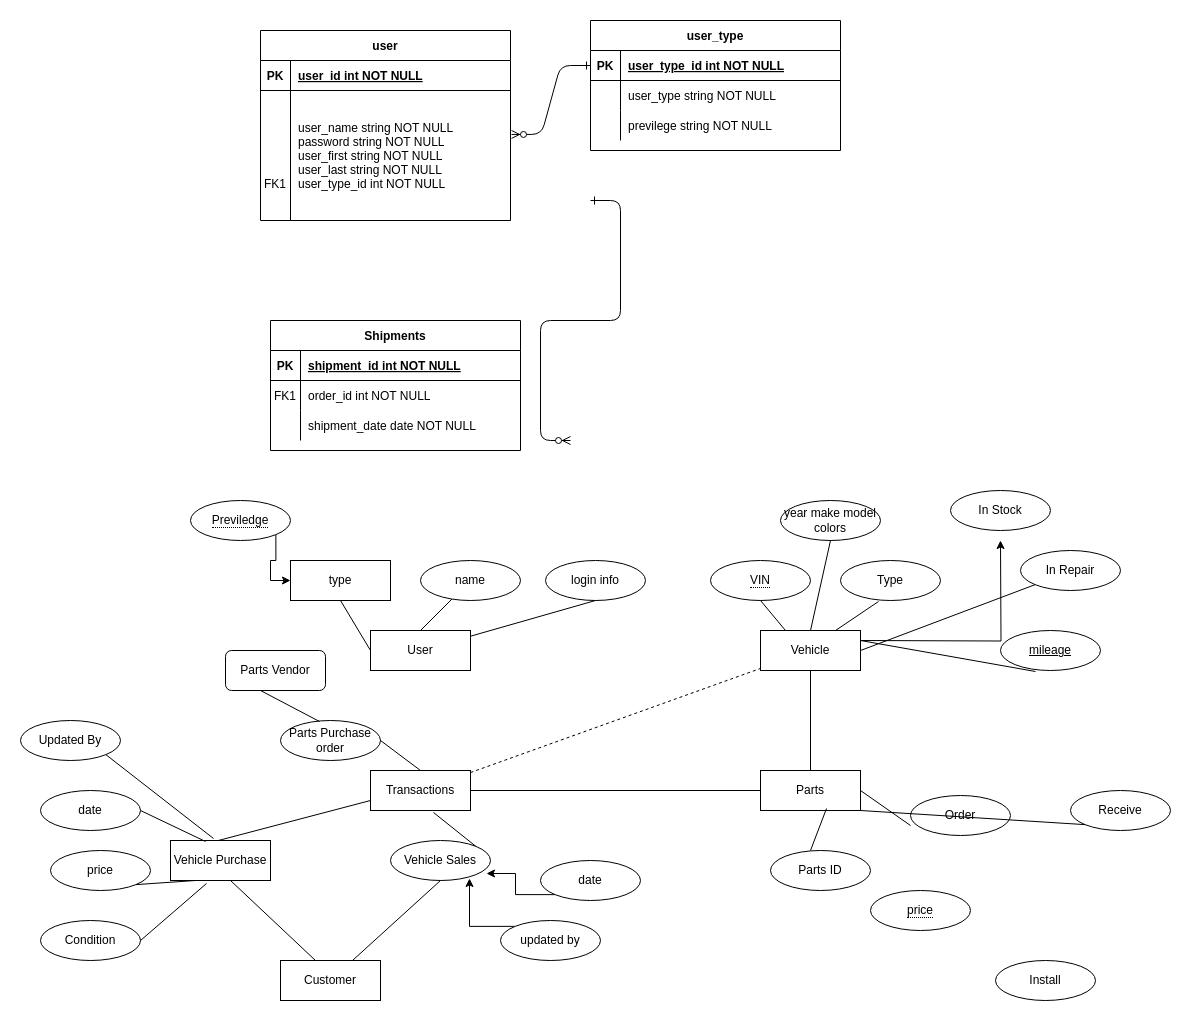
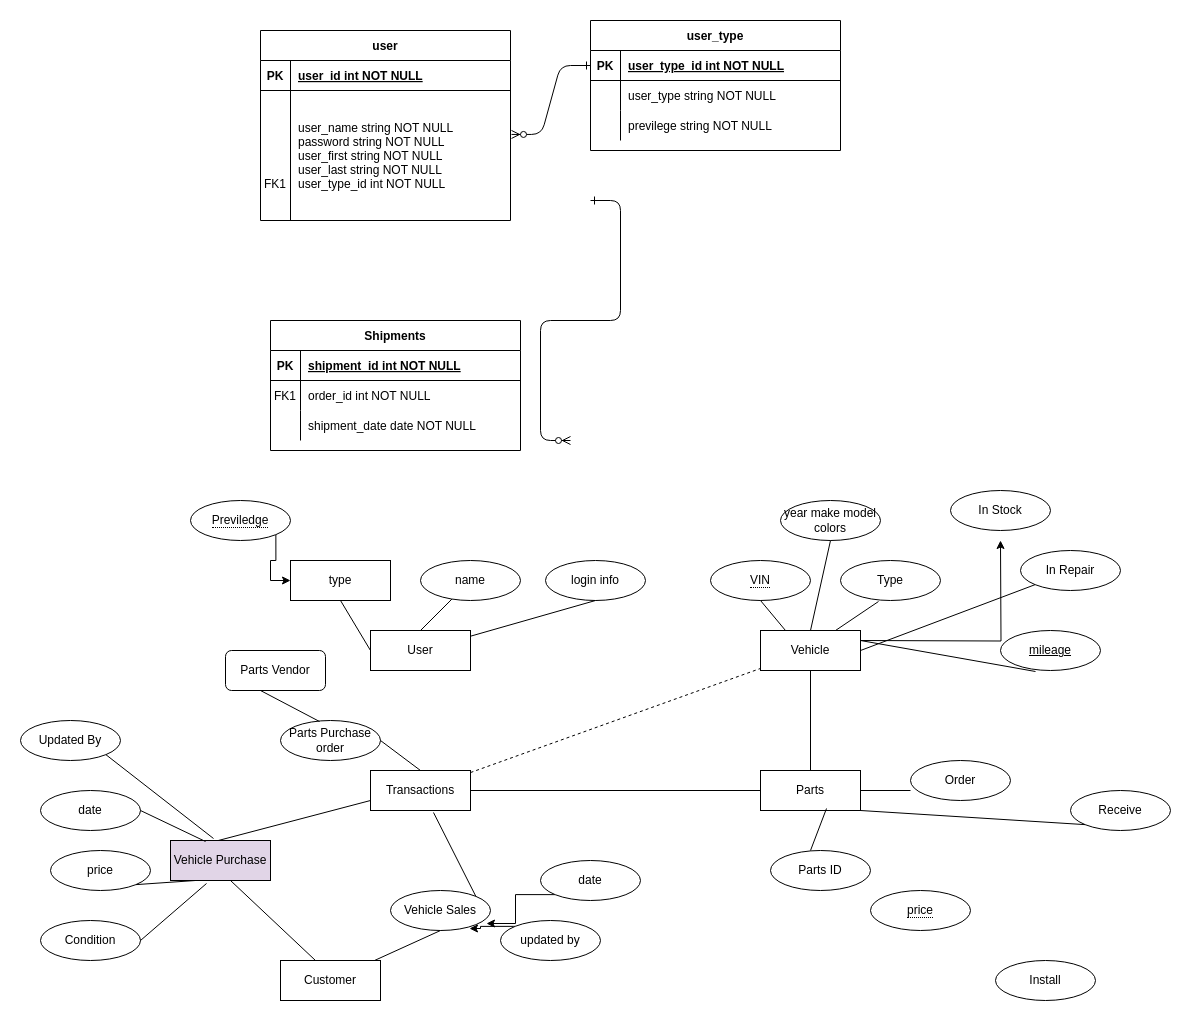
(961, 816) -> (961, 781)
(221, 861) -> (221, 861)
(441, 861) -> (441, 911)
